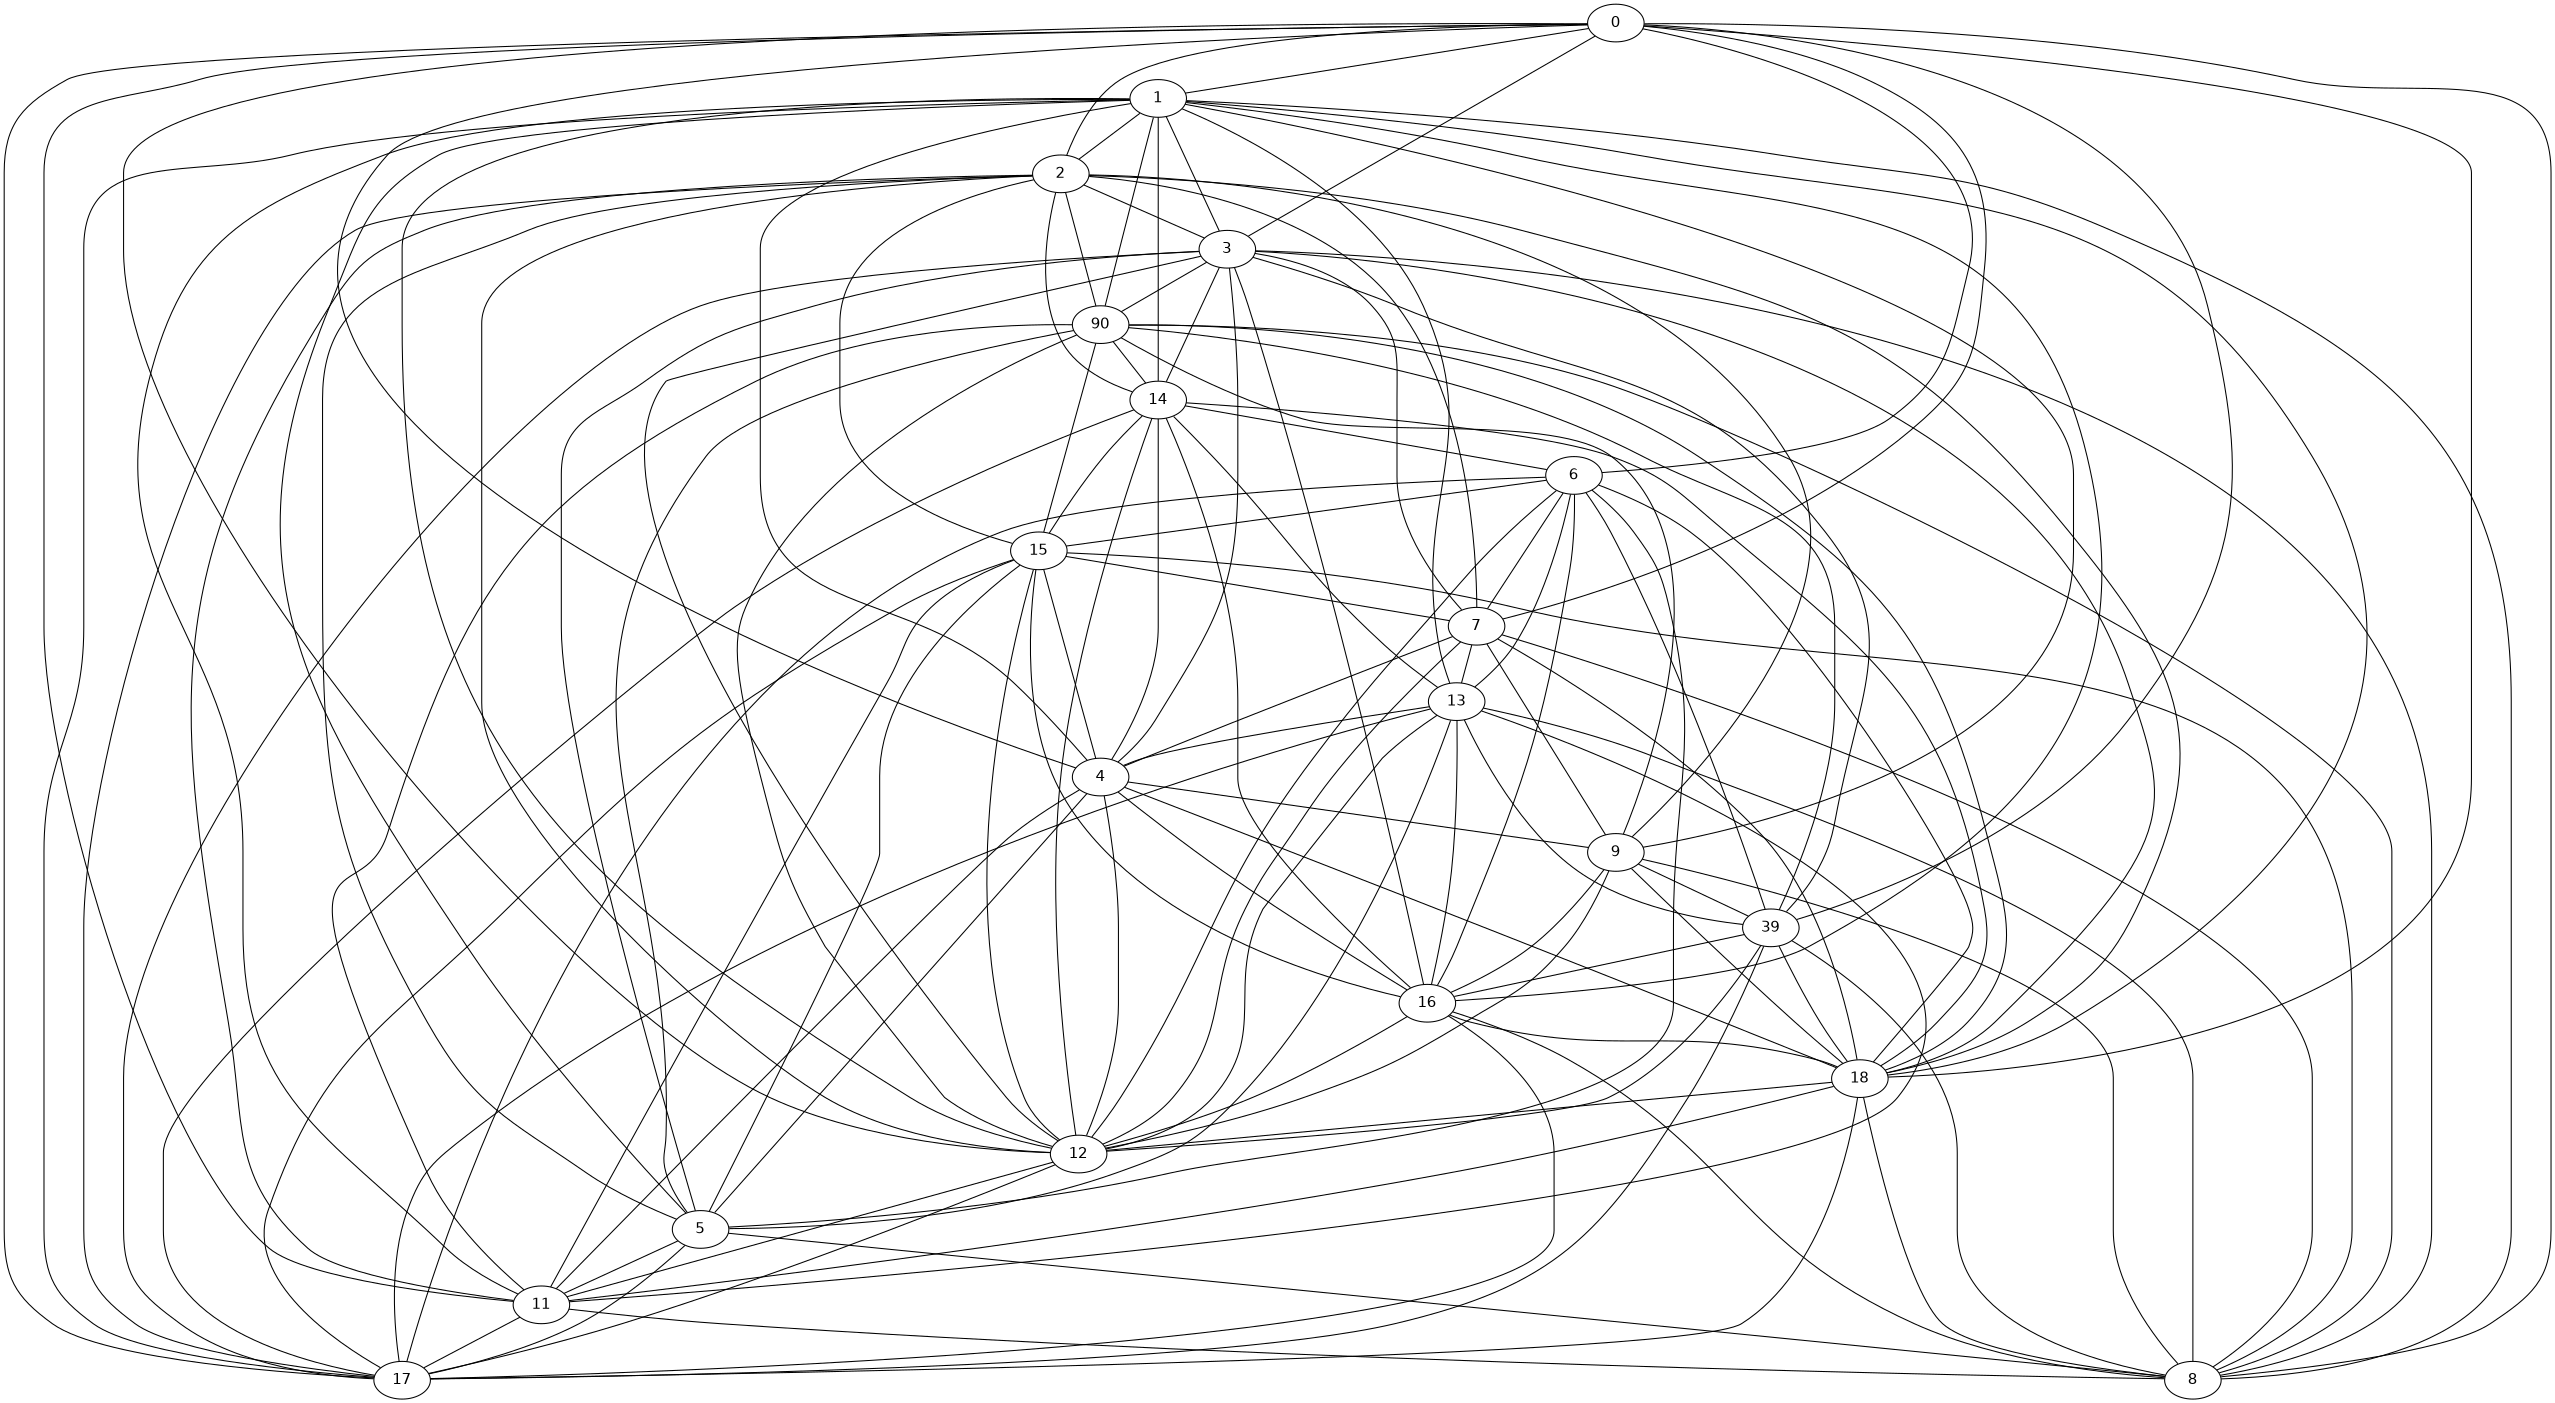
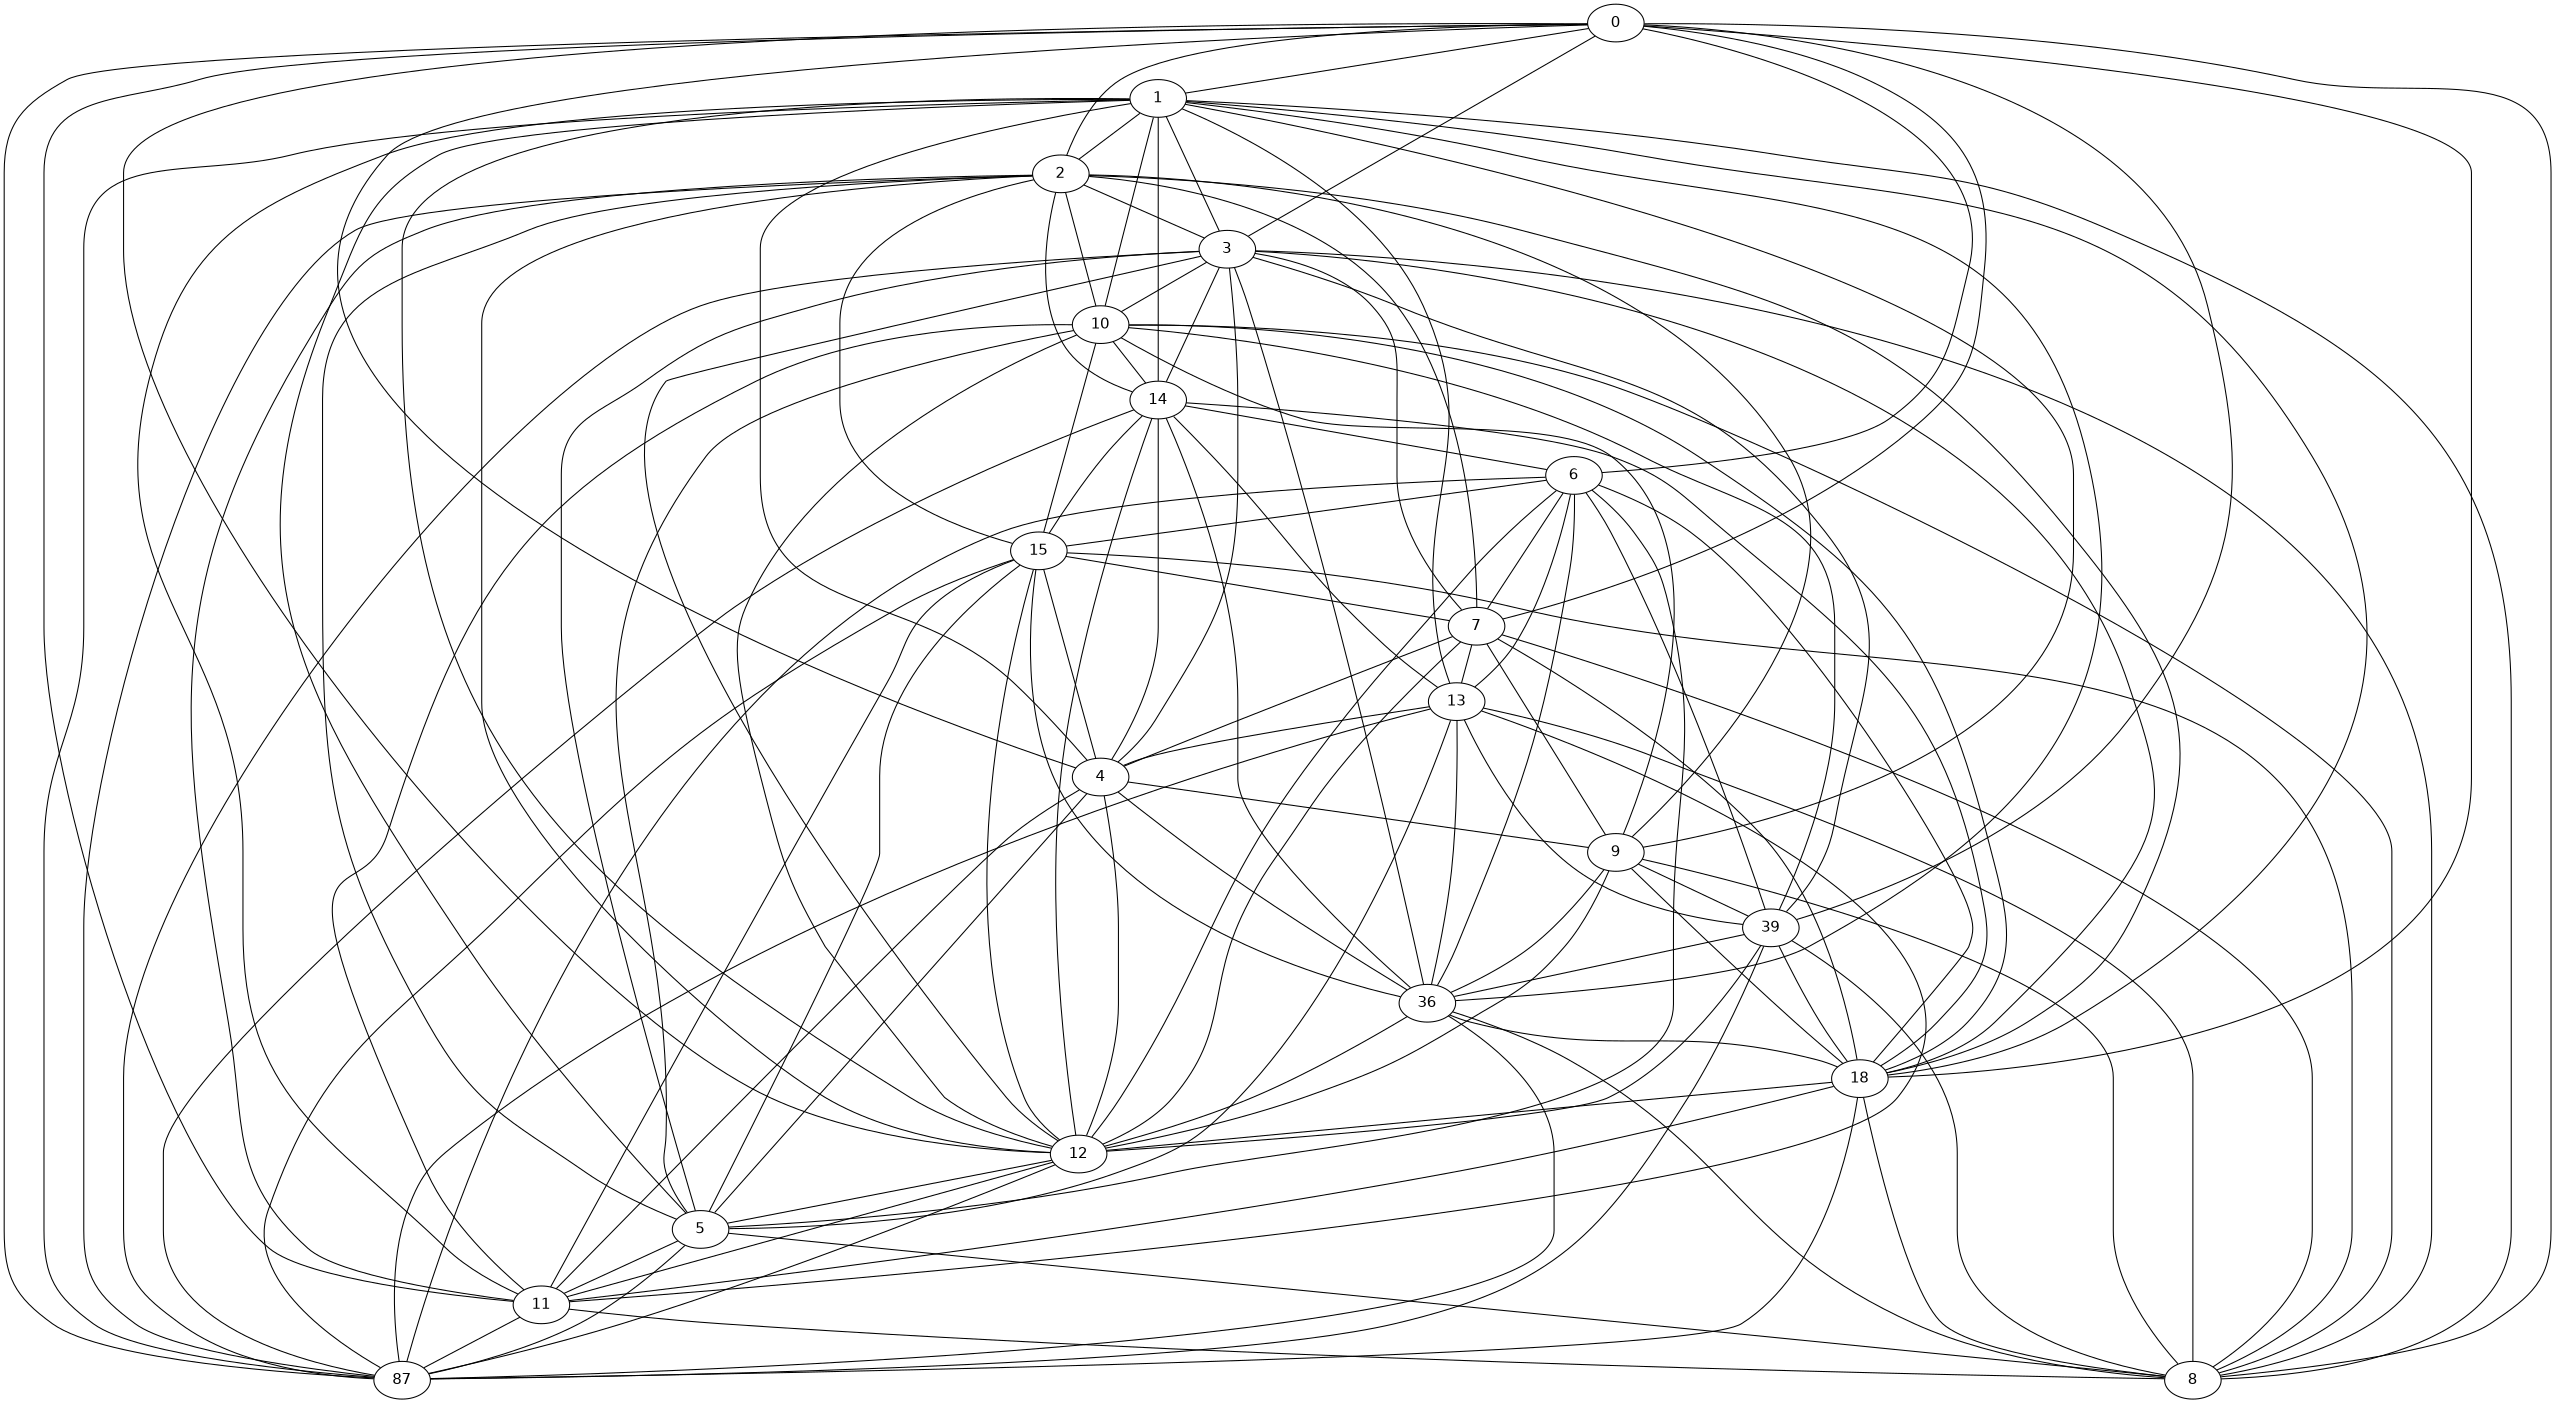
(1101, 325) -> (1101, 325)
(1481, 926) -> none
(1252, 936) -> (890, 1192)
(1427, 1003) -> (1427, 1003)
(402, 1380) -> (402, 1380)
